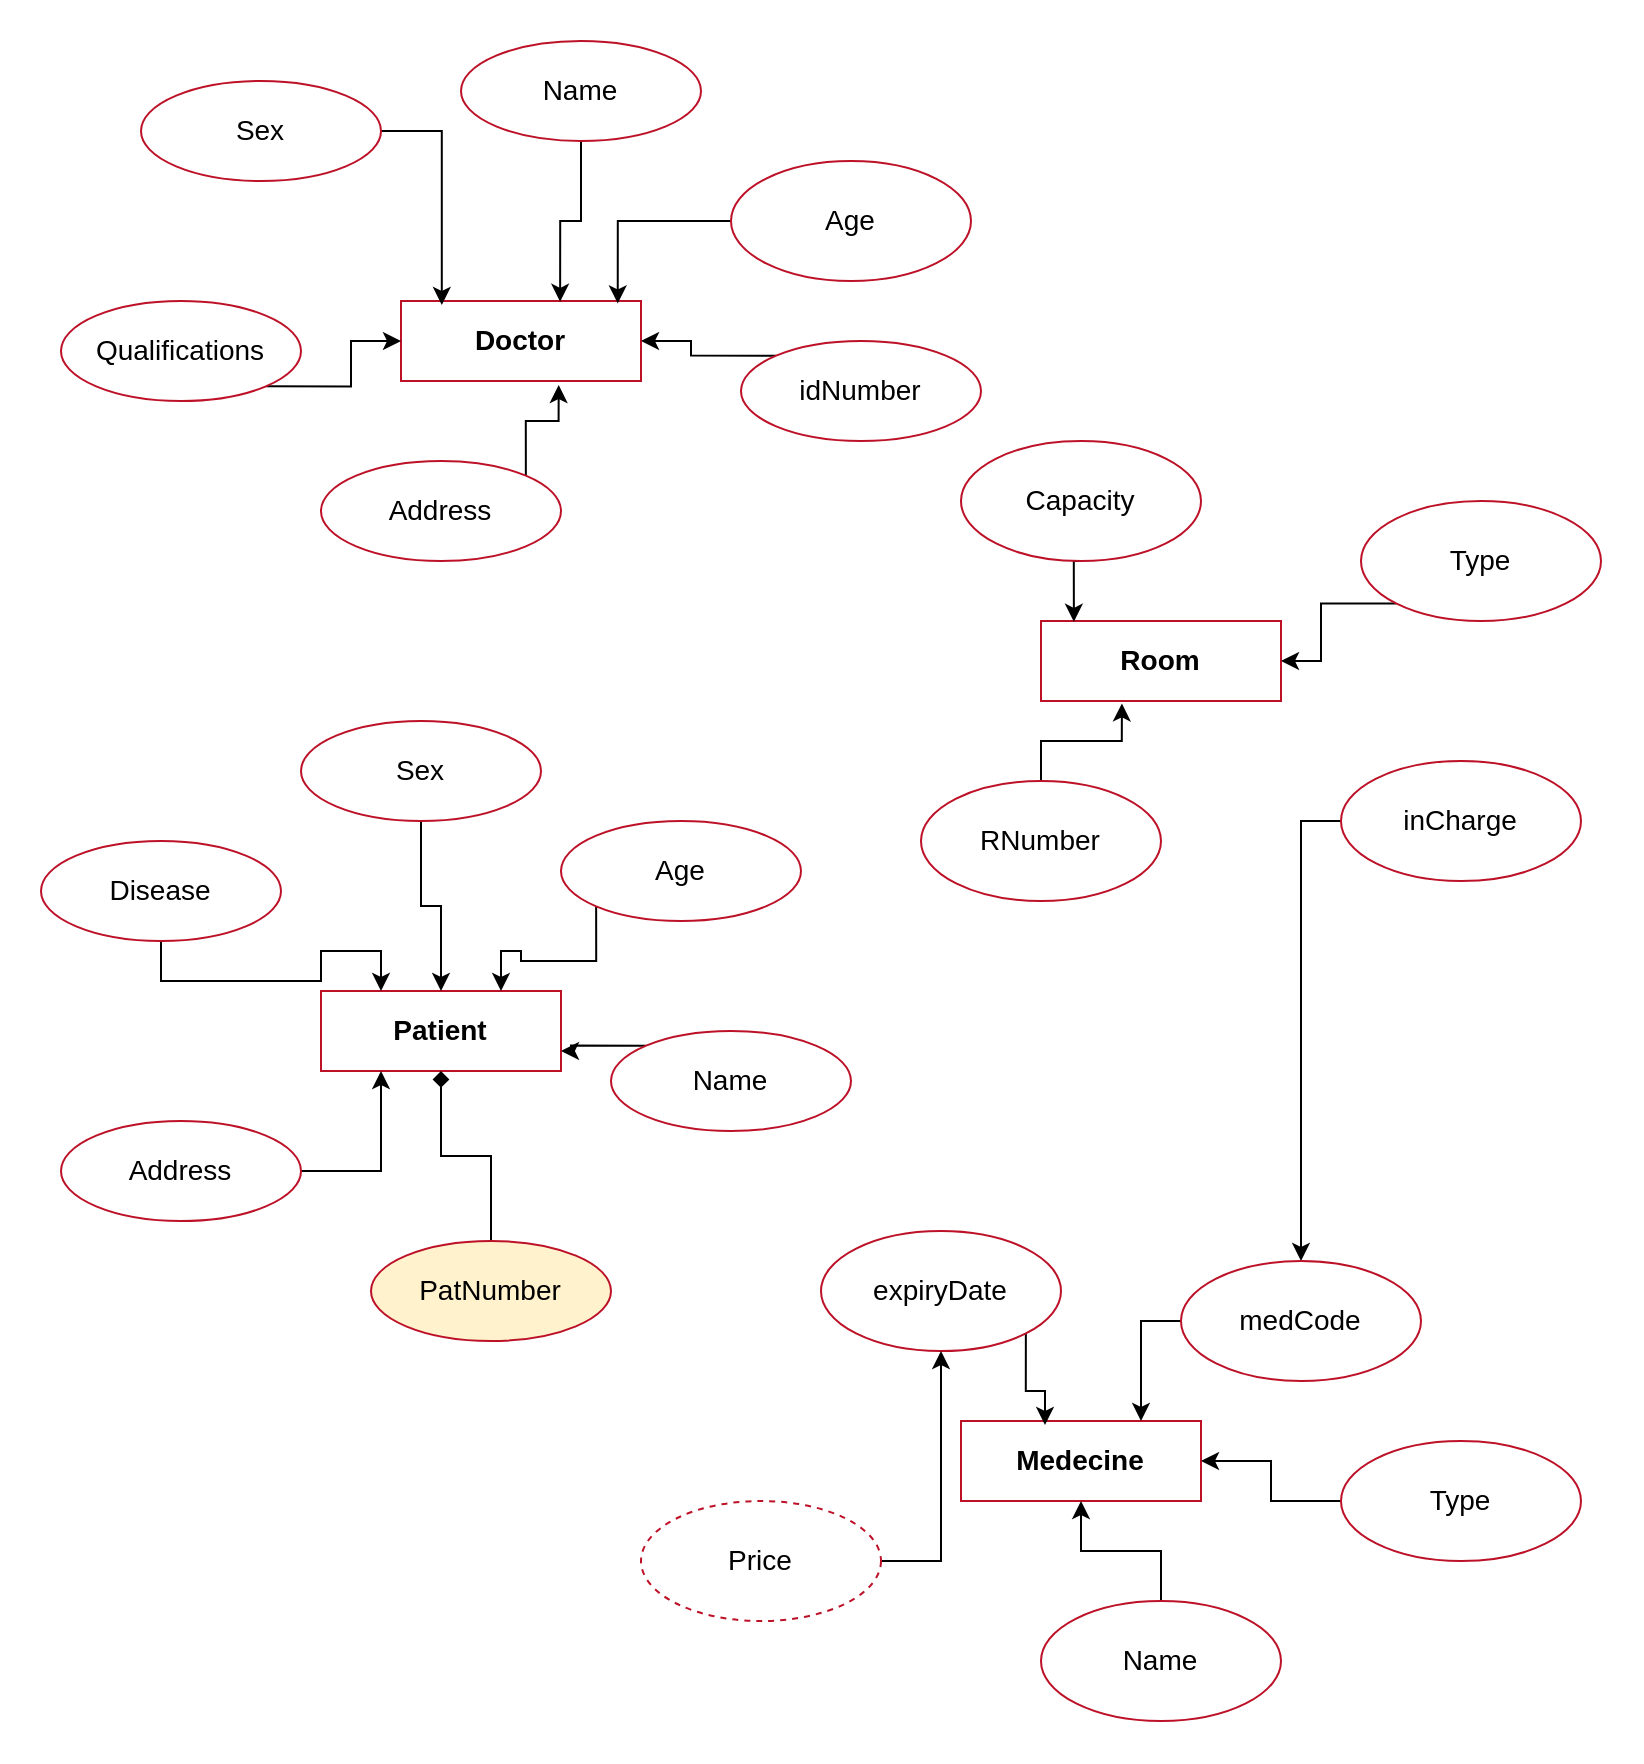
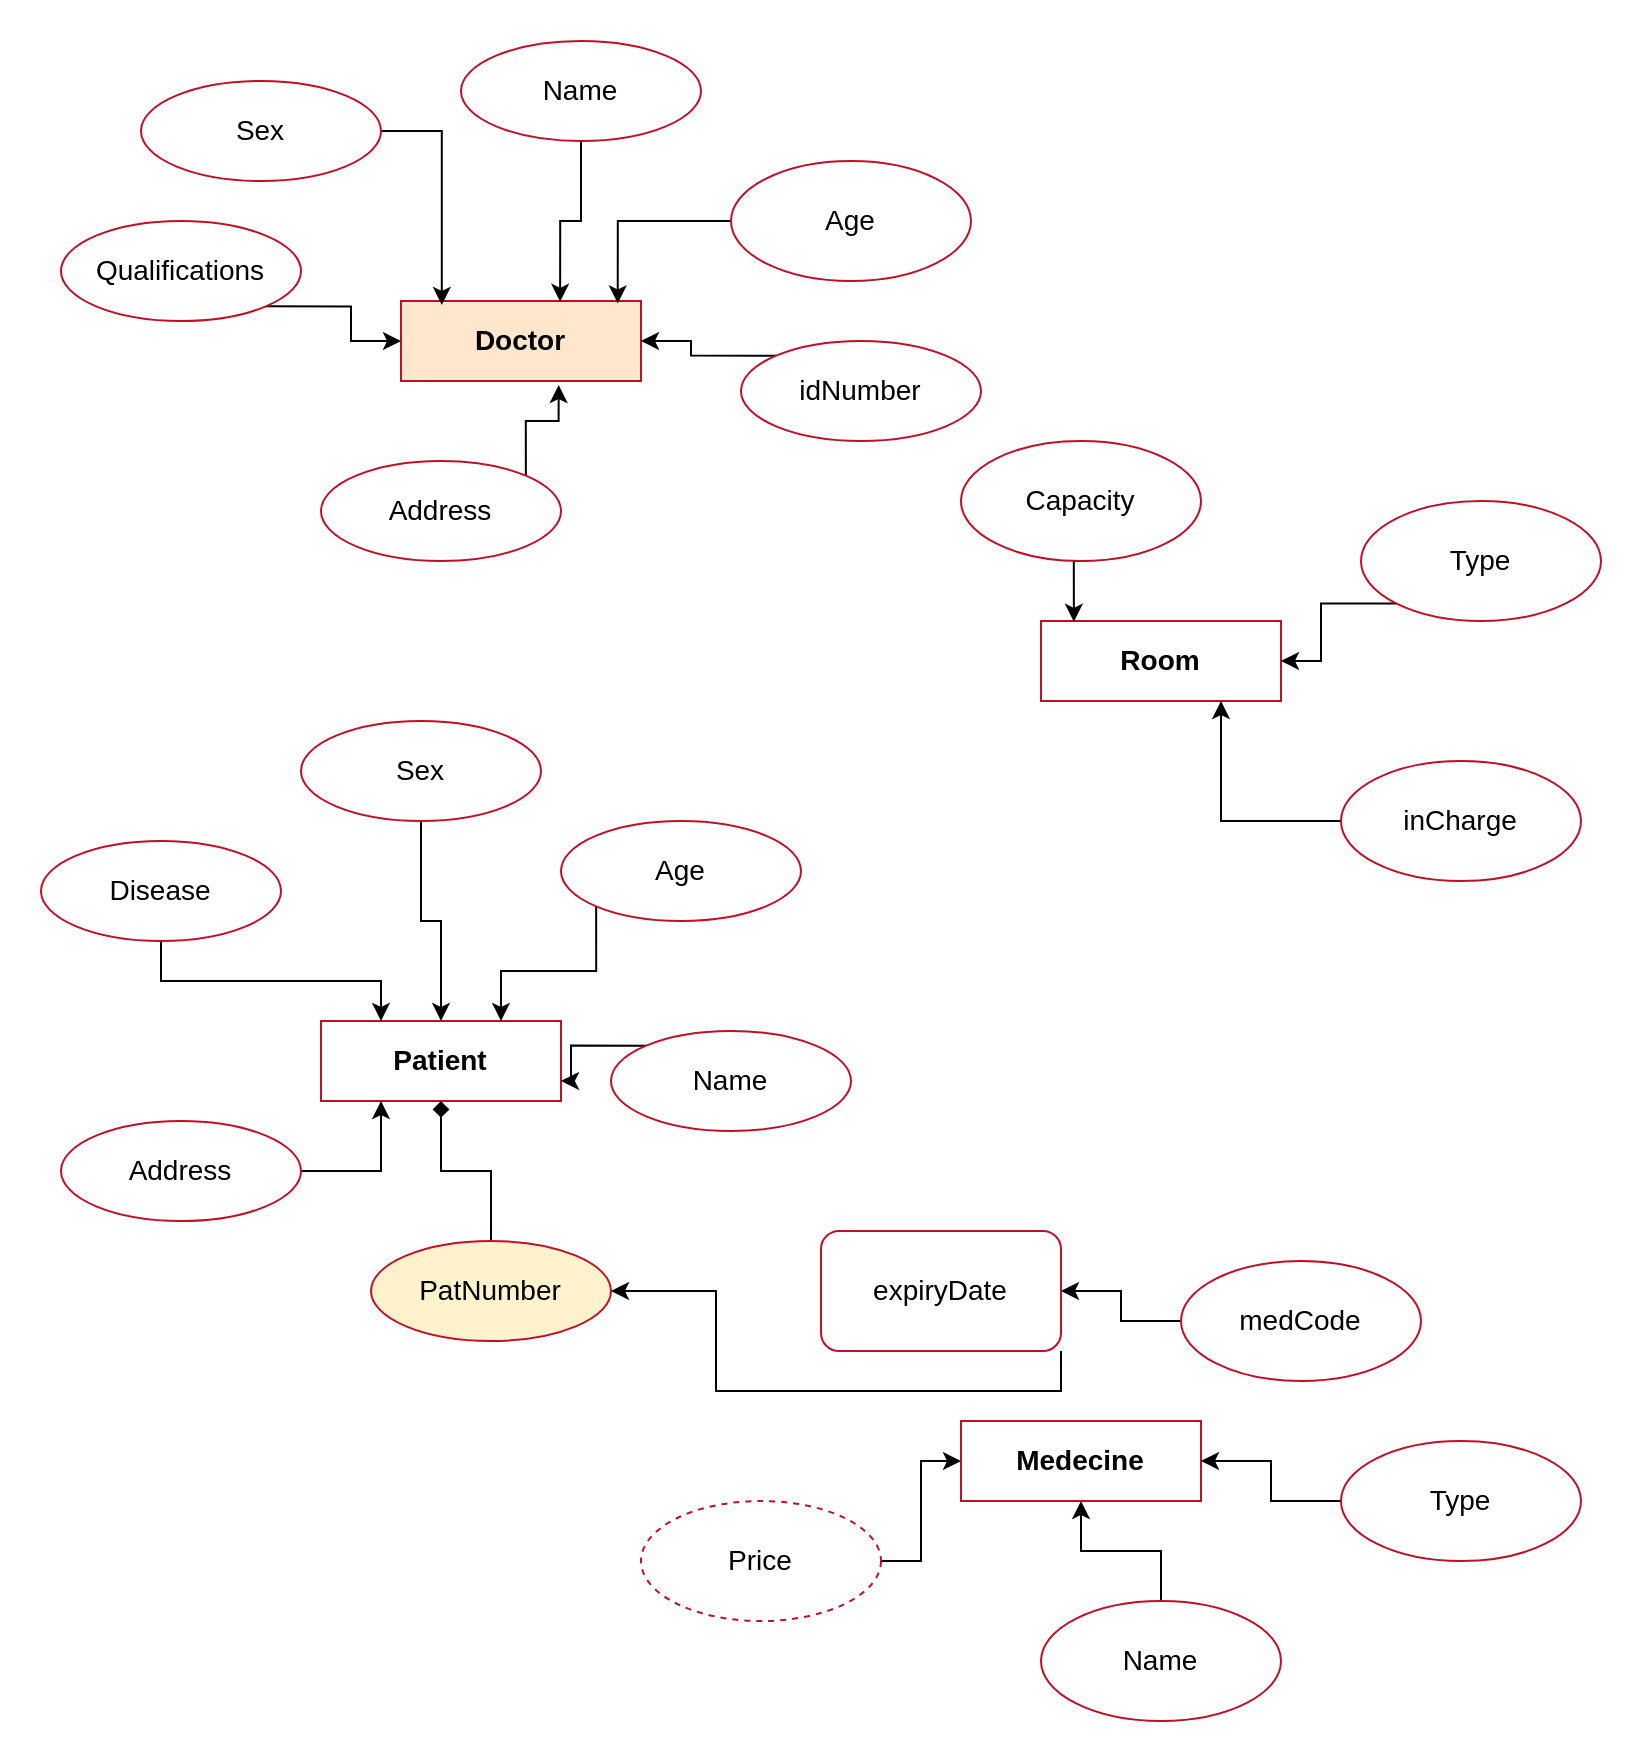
(521, 341) -> (521, 341)
(181, 351) -> (181, 271)
(1073, 741) -> none
(1041, 841) -> none
(441, 1031) -> (441, 1061)
(1301, 1033) -> (1221, 809)
(941, 1291) -> (941, 1291)
(1026, 1363) -> (776, 1391)
(1141, 1363) -> (1121, 1294)
(941, 1474) -> (921, 1499)
